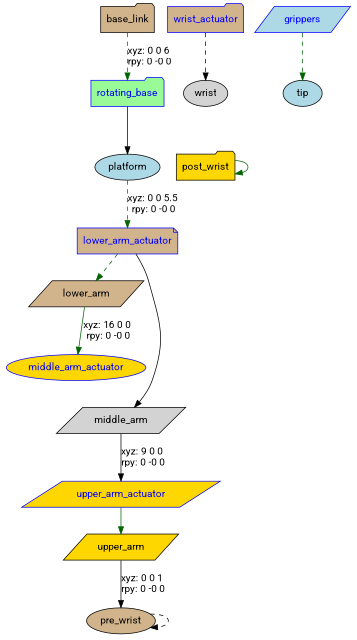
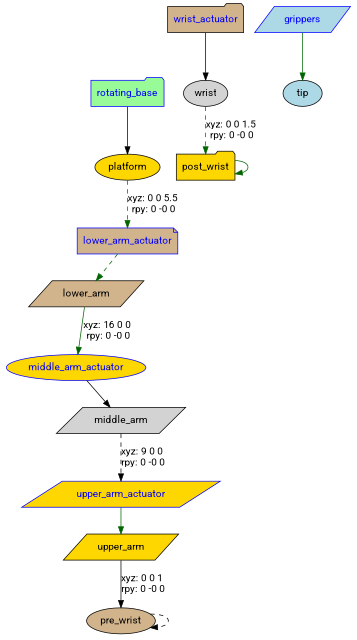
(127, 20) -> none
(206, 20) -> (206, 20)
(206, 53) -> (206, 53)
(303, 53) -> (303, 53)
none -> (206, 127)
(127, 167) -> (127, 167)
(160, 328) -> (96, 391)
(121, 454) -> (121, 454)
